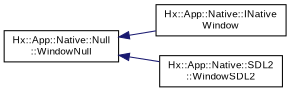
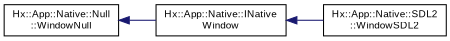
(144, 59) -> (310, 20)
